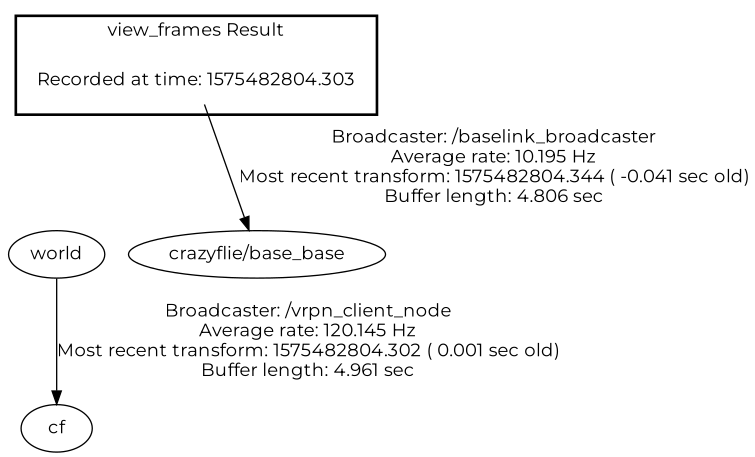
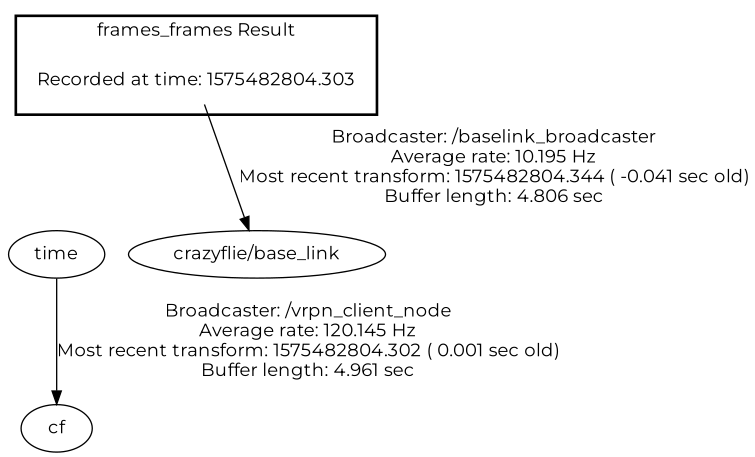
(196, 31) -> (196, 31)
(57, 254) -> (57, 254)
(257, 254) -> (257, 254)
